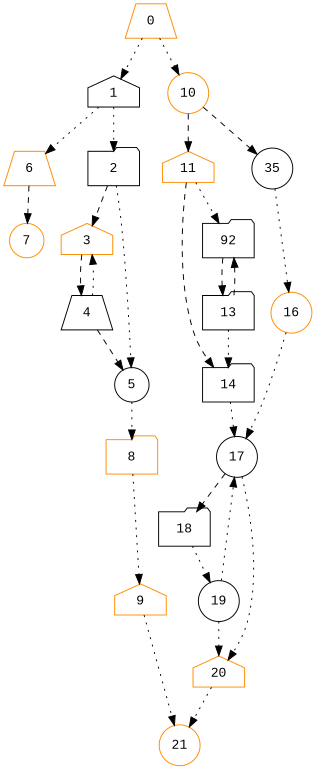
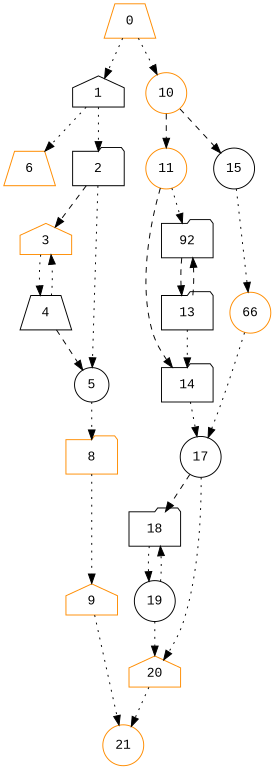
(188, 169) -> (166, 169)
(272, 169) -> (234, 169)
(27, 241) -> none
(81, 270) -> (40, 270)
(291, 313) -> (250, 313)
(227, 534) -> (161, 569)
